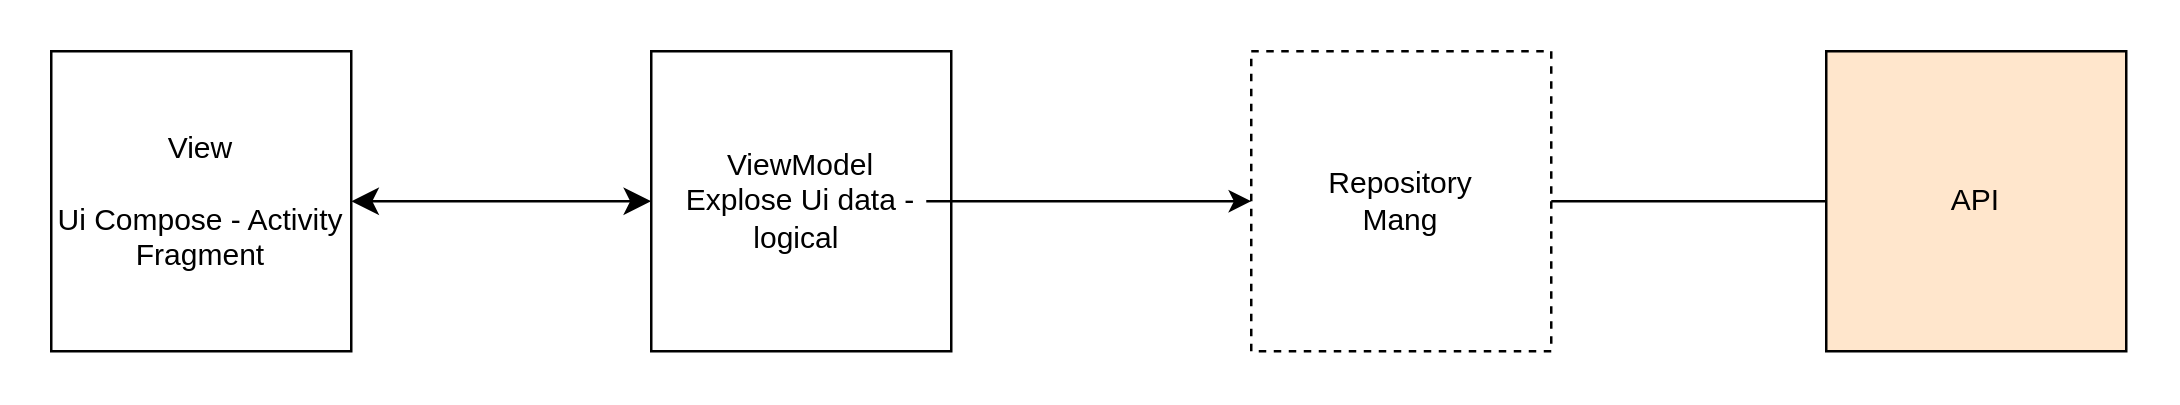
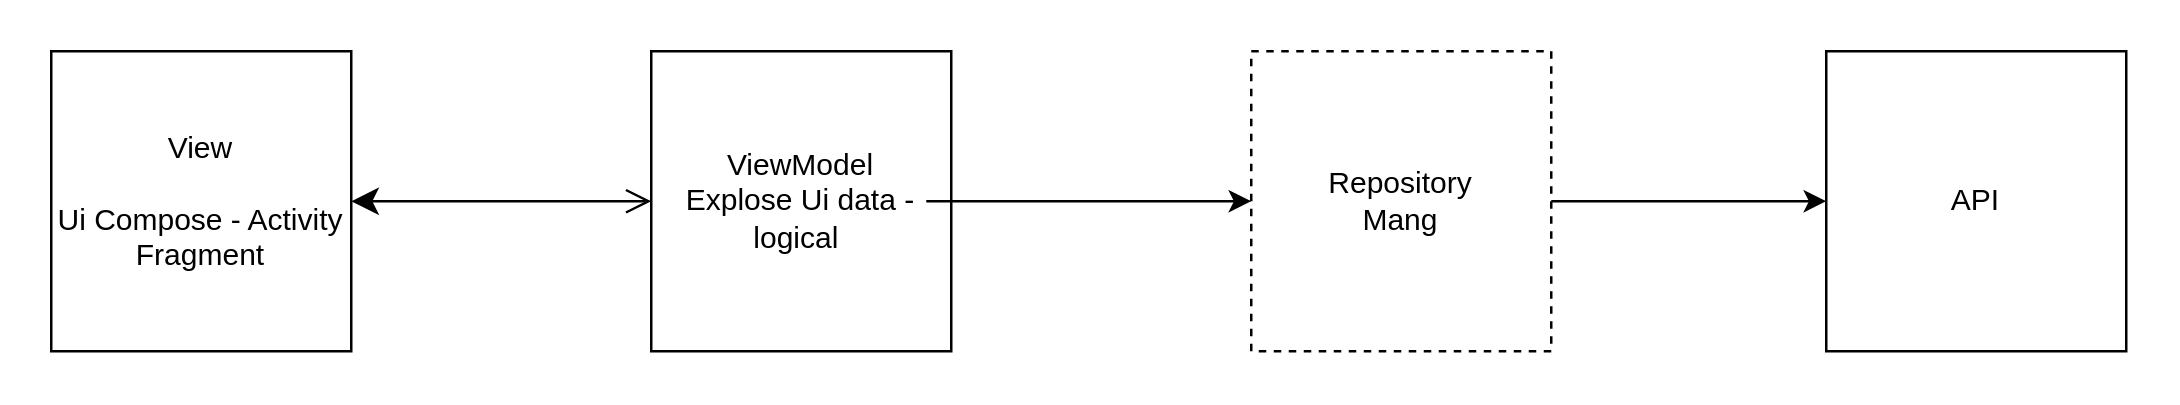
(629, 201) -> (635, 201)
(1815, 201) -> (1808, 201)
(1976, 201) -> (1976, 201)
